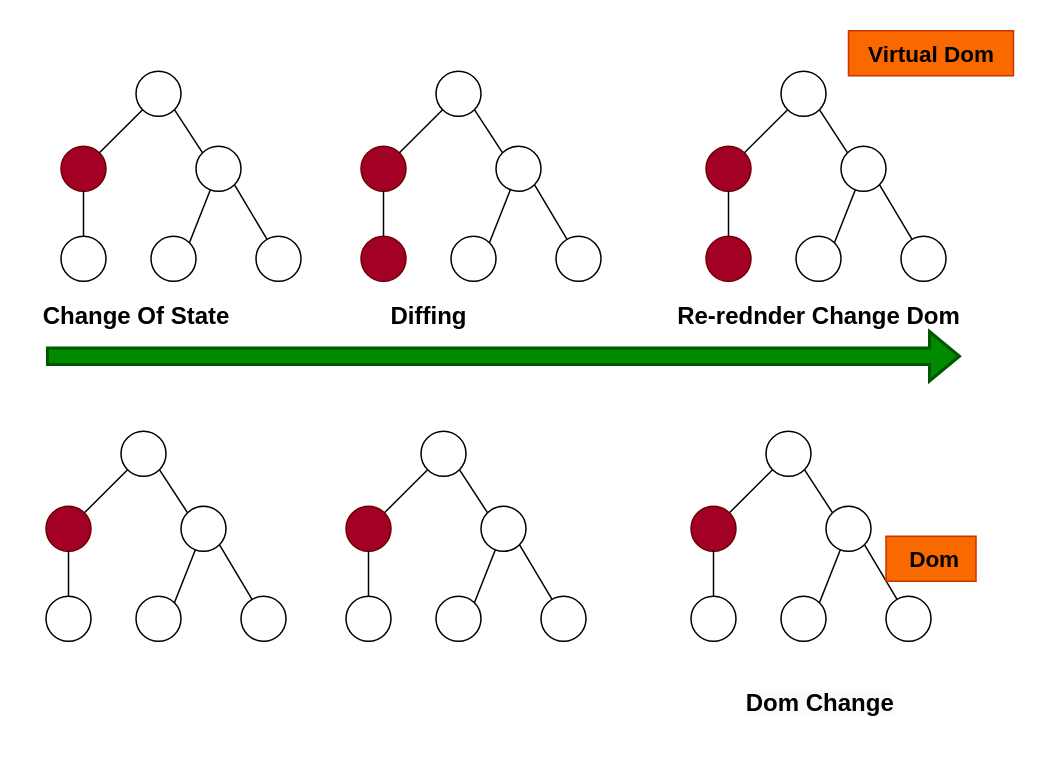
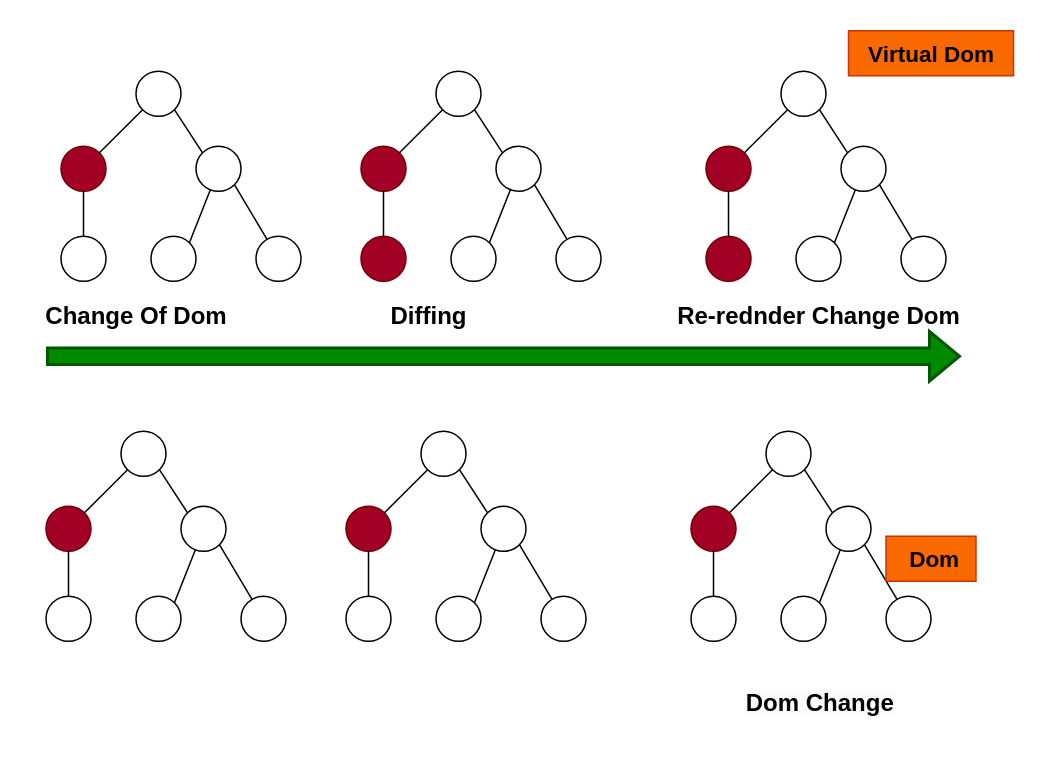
(137, 316) -> (137, 316)
